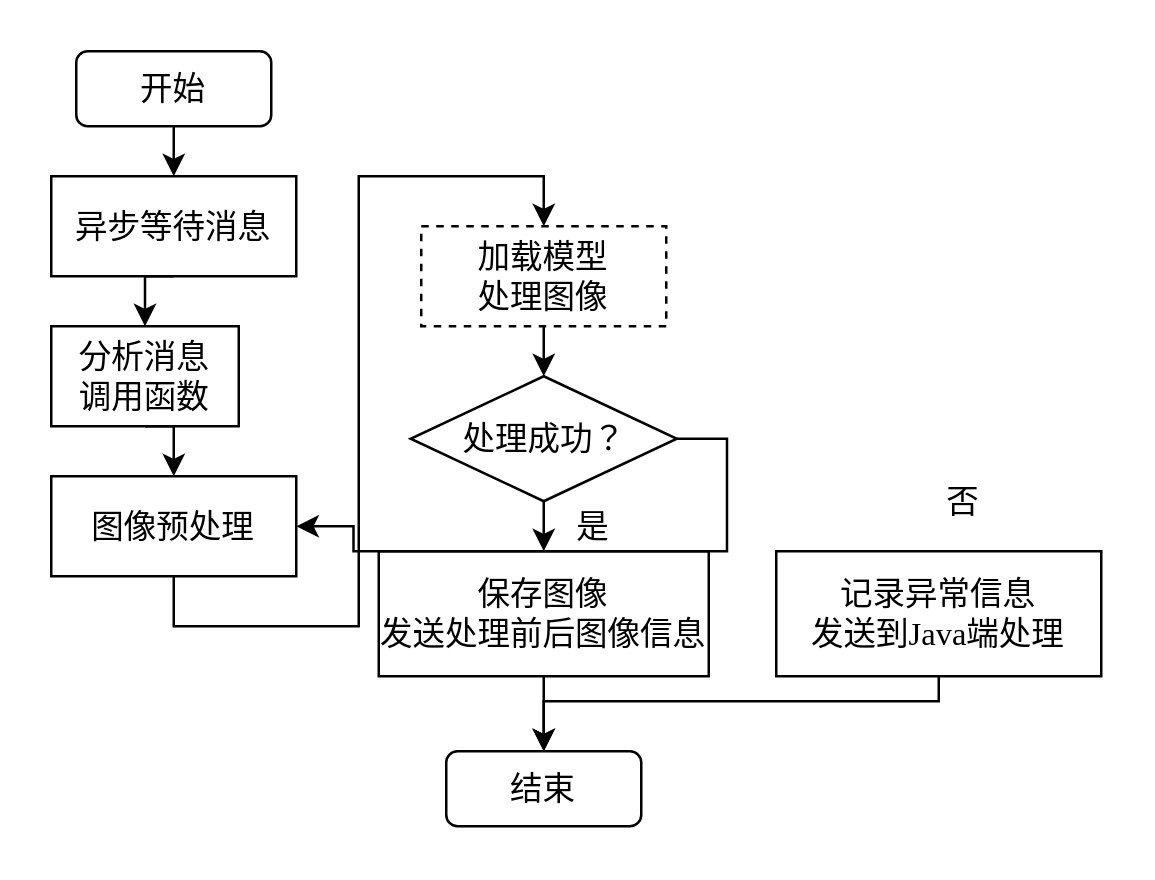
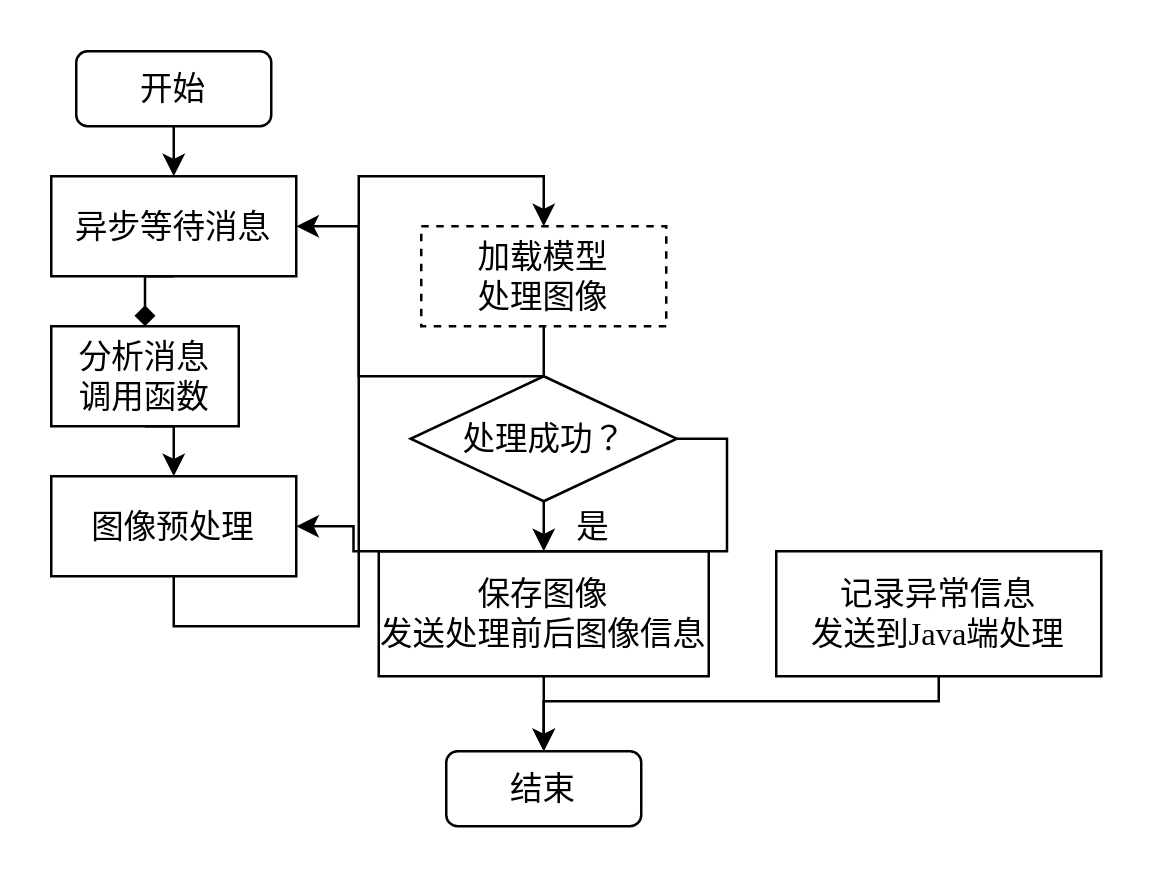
(145, 307) -> (145, 306)
(544, 358) -> (463, 376)
(964, 501) -> none
